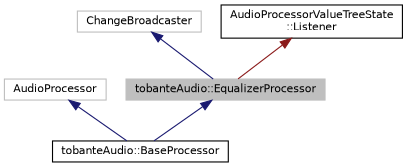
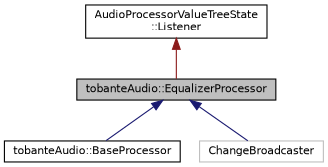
(187, 59) -> (224, 124)
(55, 90) -> none
(226, 90) -> (176, 90)
